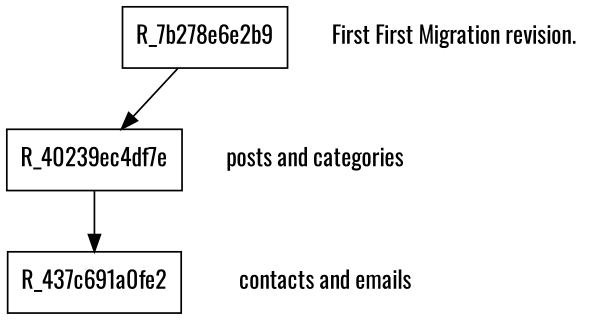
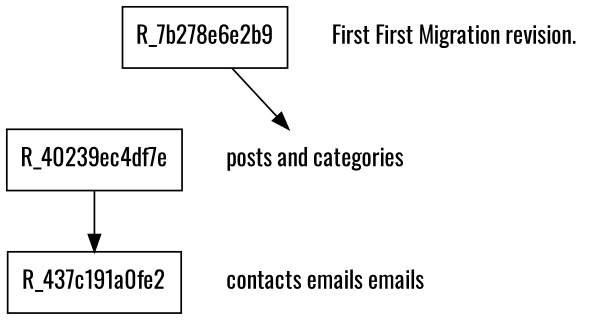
(155, 92) -> (255, 92)
(94, 282) -> (94, 282)
(326, 282) -> (326, 282)
